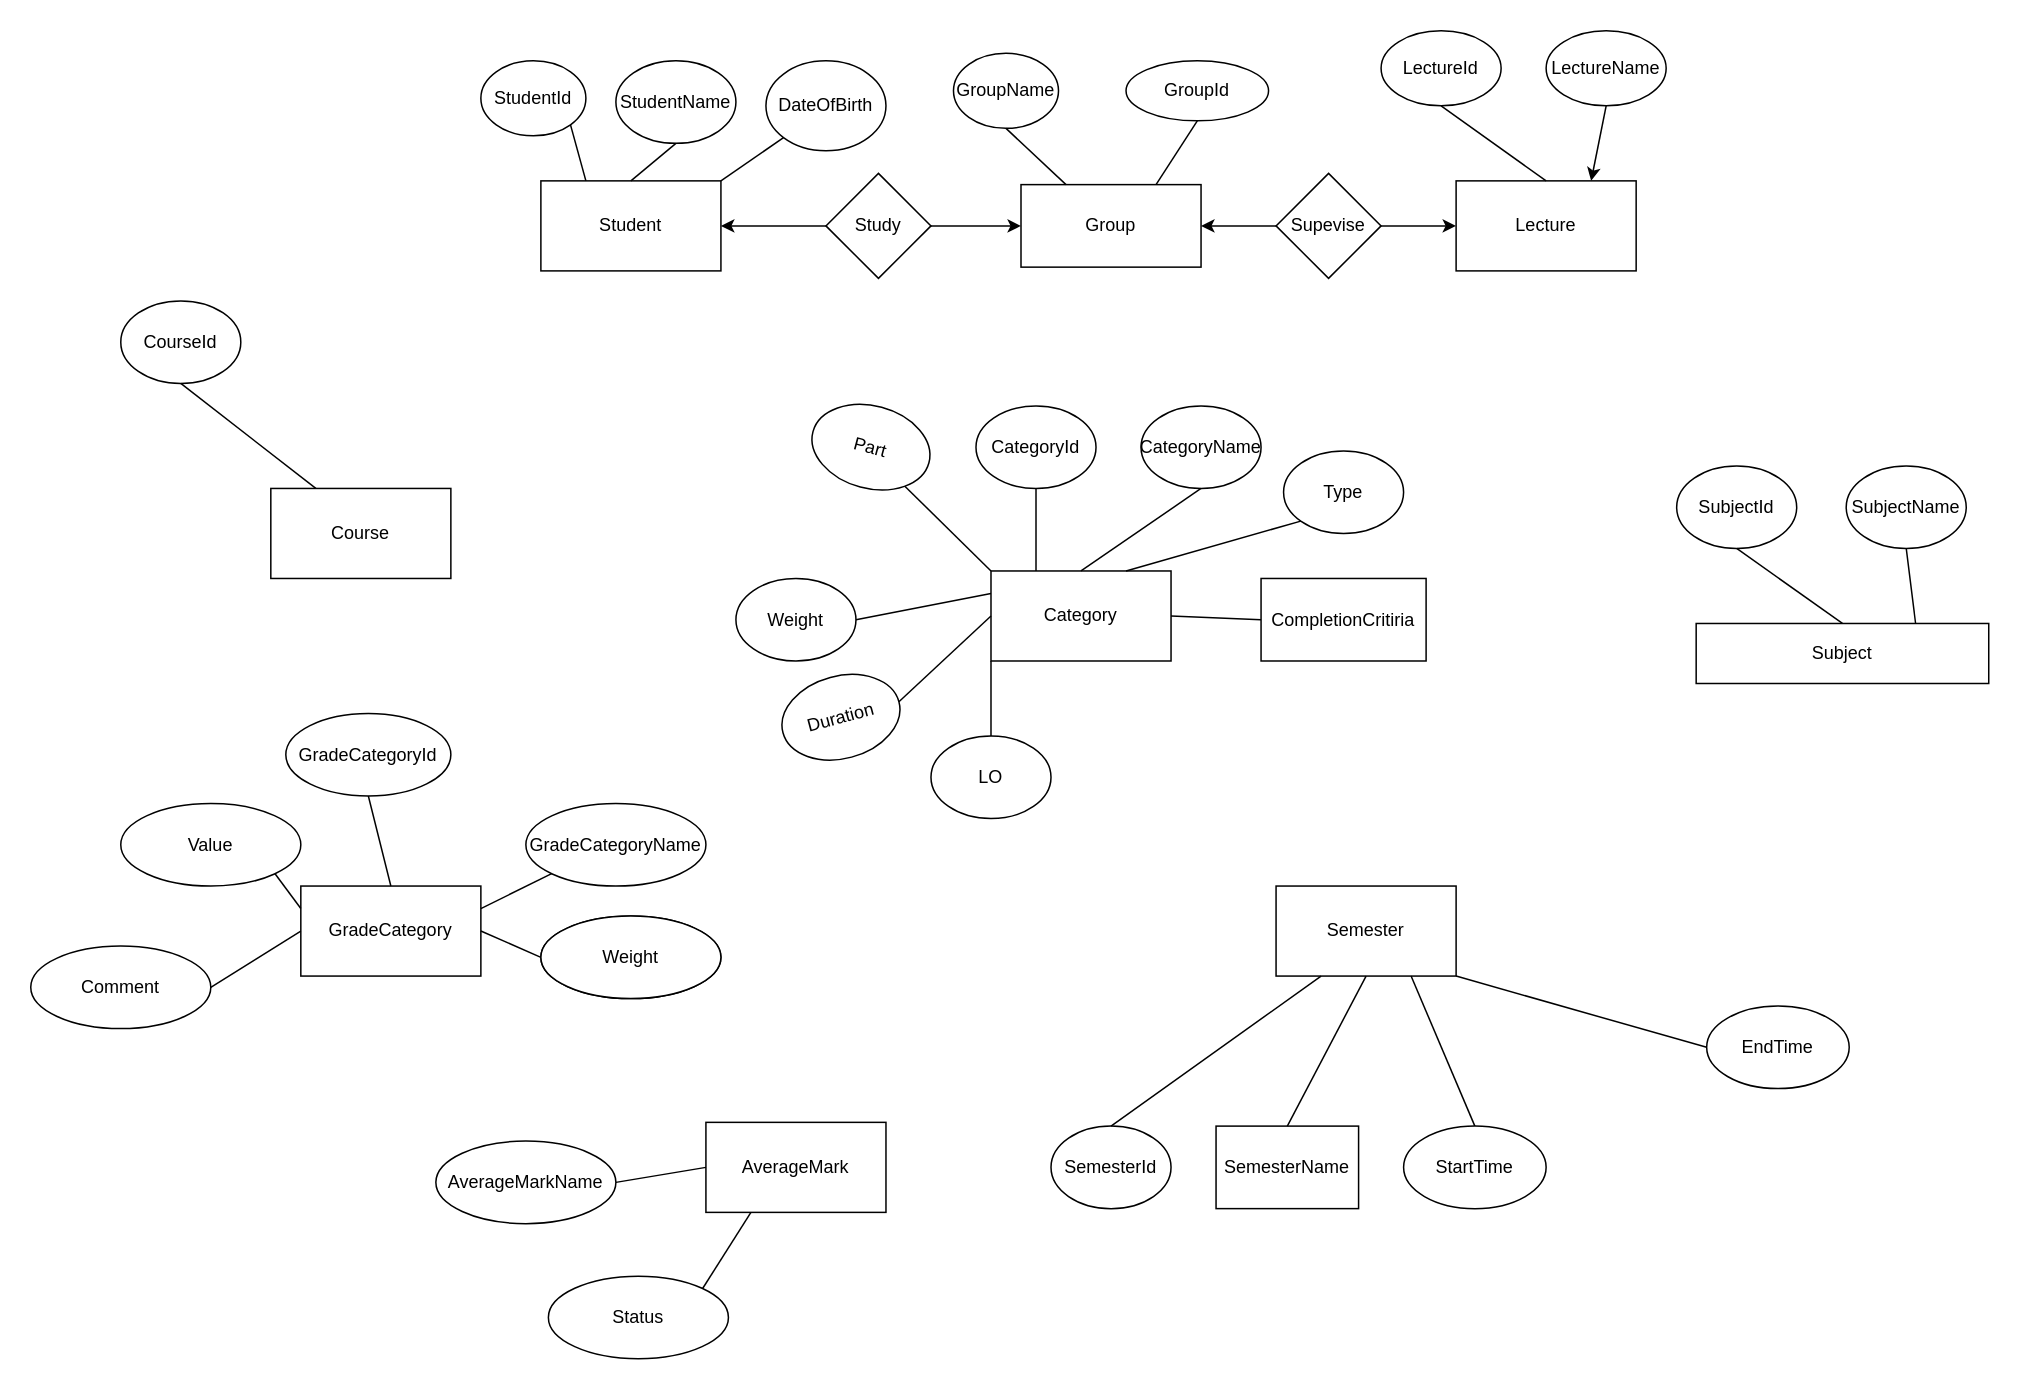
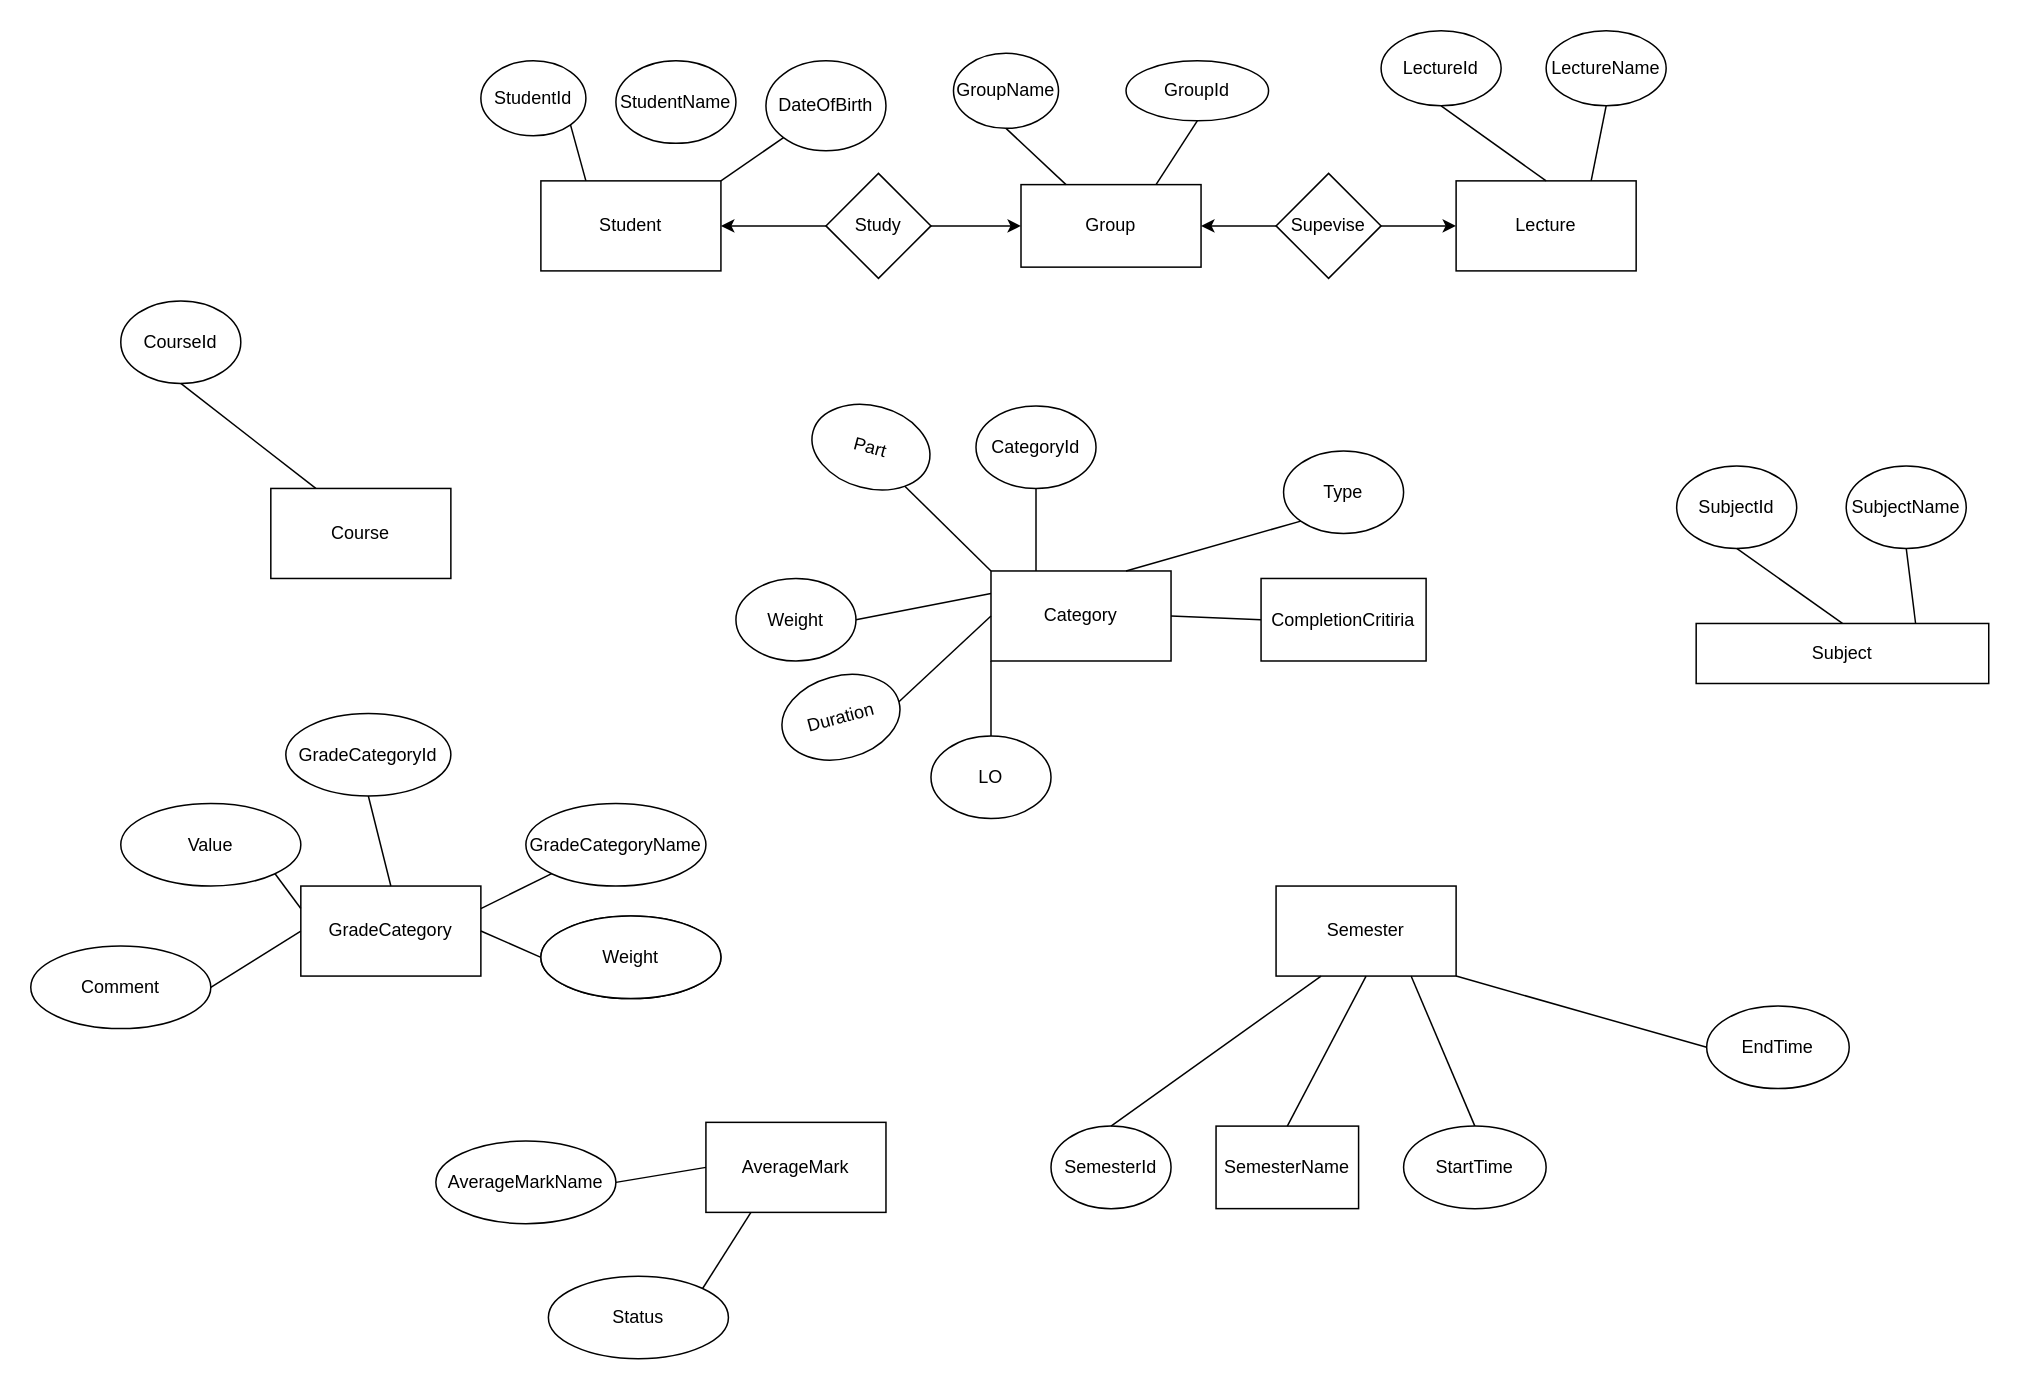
(653, 162) -> none
(1593, 169) -> (1592, 173)
(1201, 447) -> none
(1141, 529) -> none
